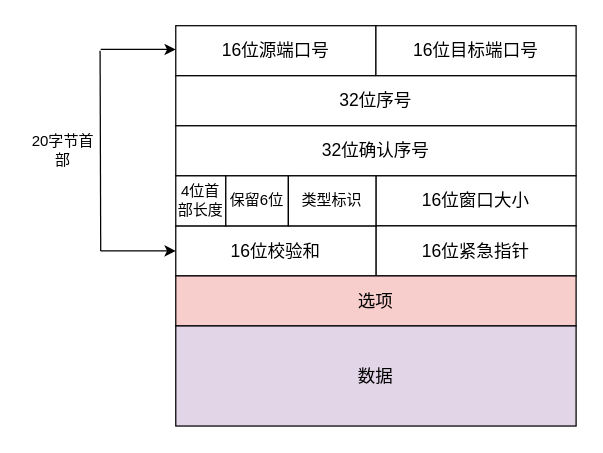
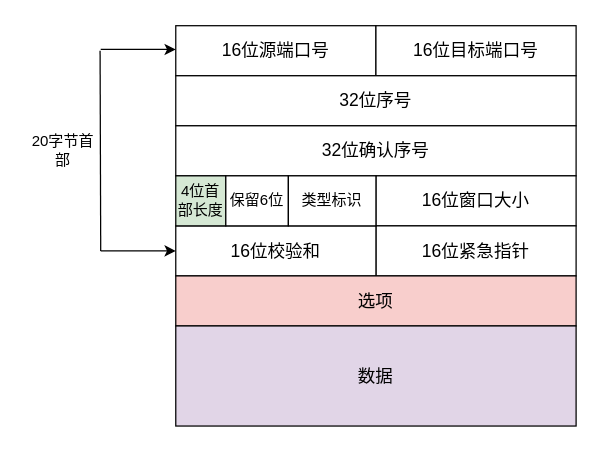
(201, 201) -> (201, 201)
